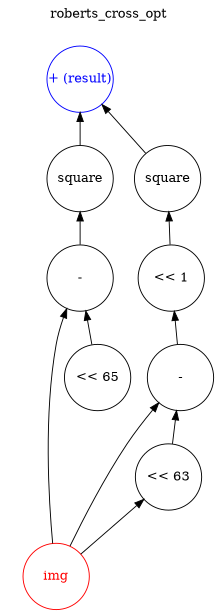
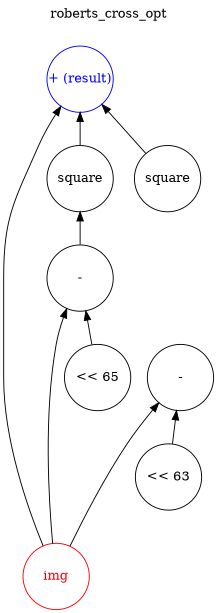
(171, 278) -> none
(109, 530) -> (4, 328)
